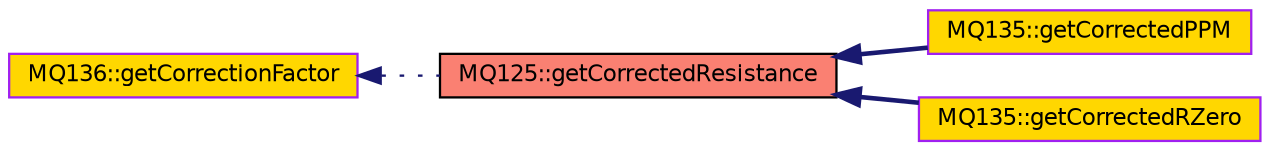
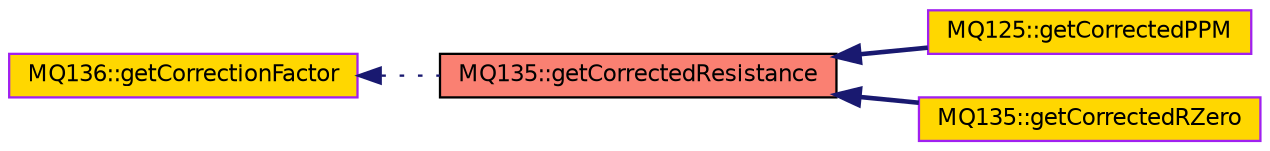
(1090, 32) -> (1090, 32)
(638, 76) -> (638, 76)
